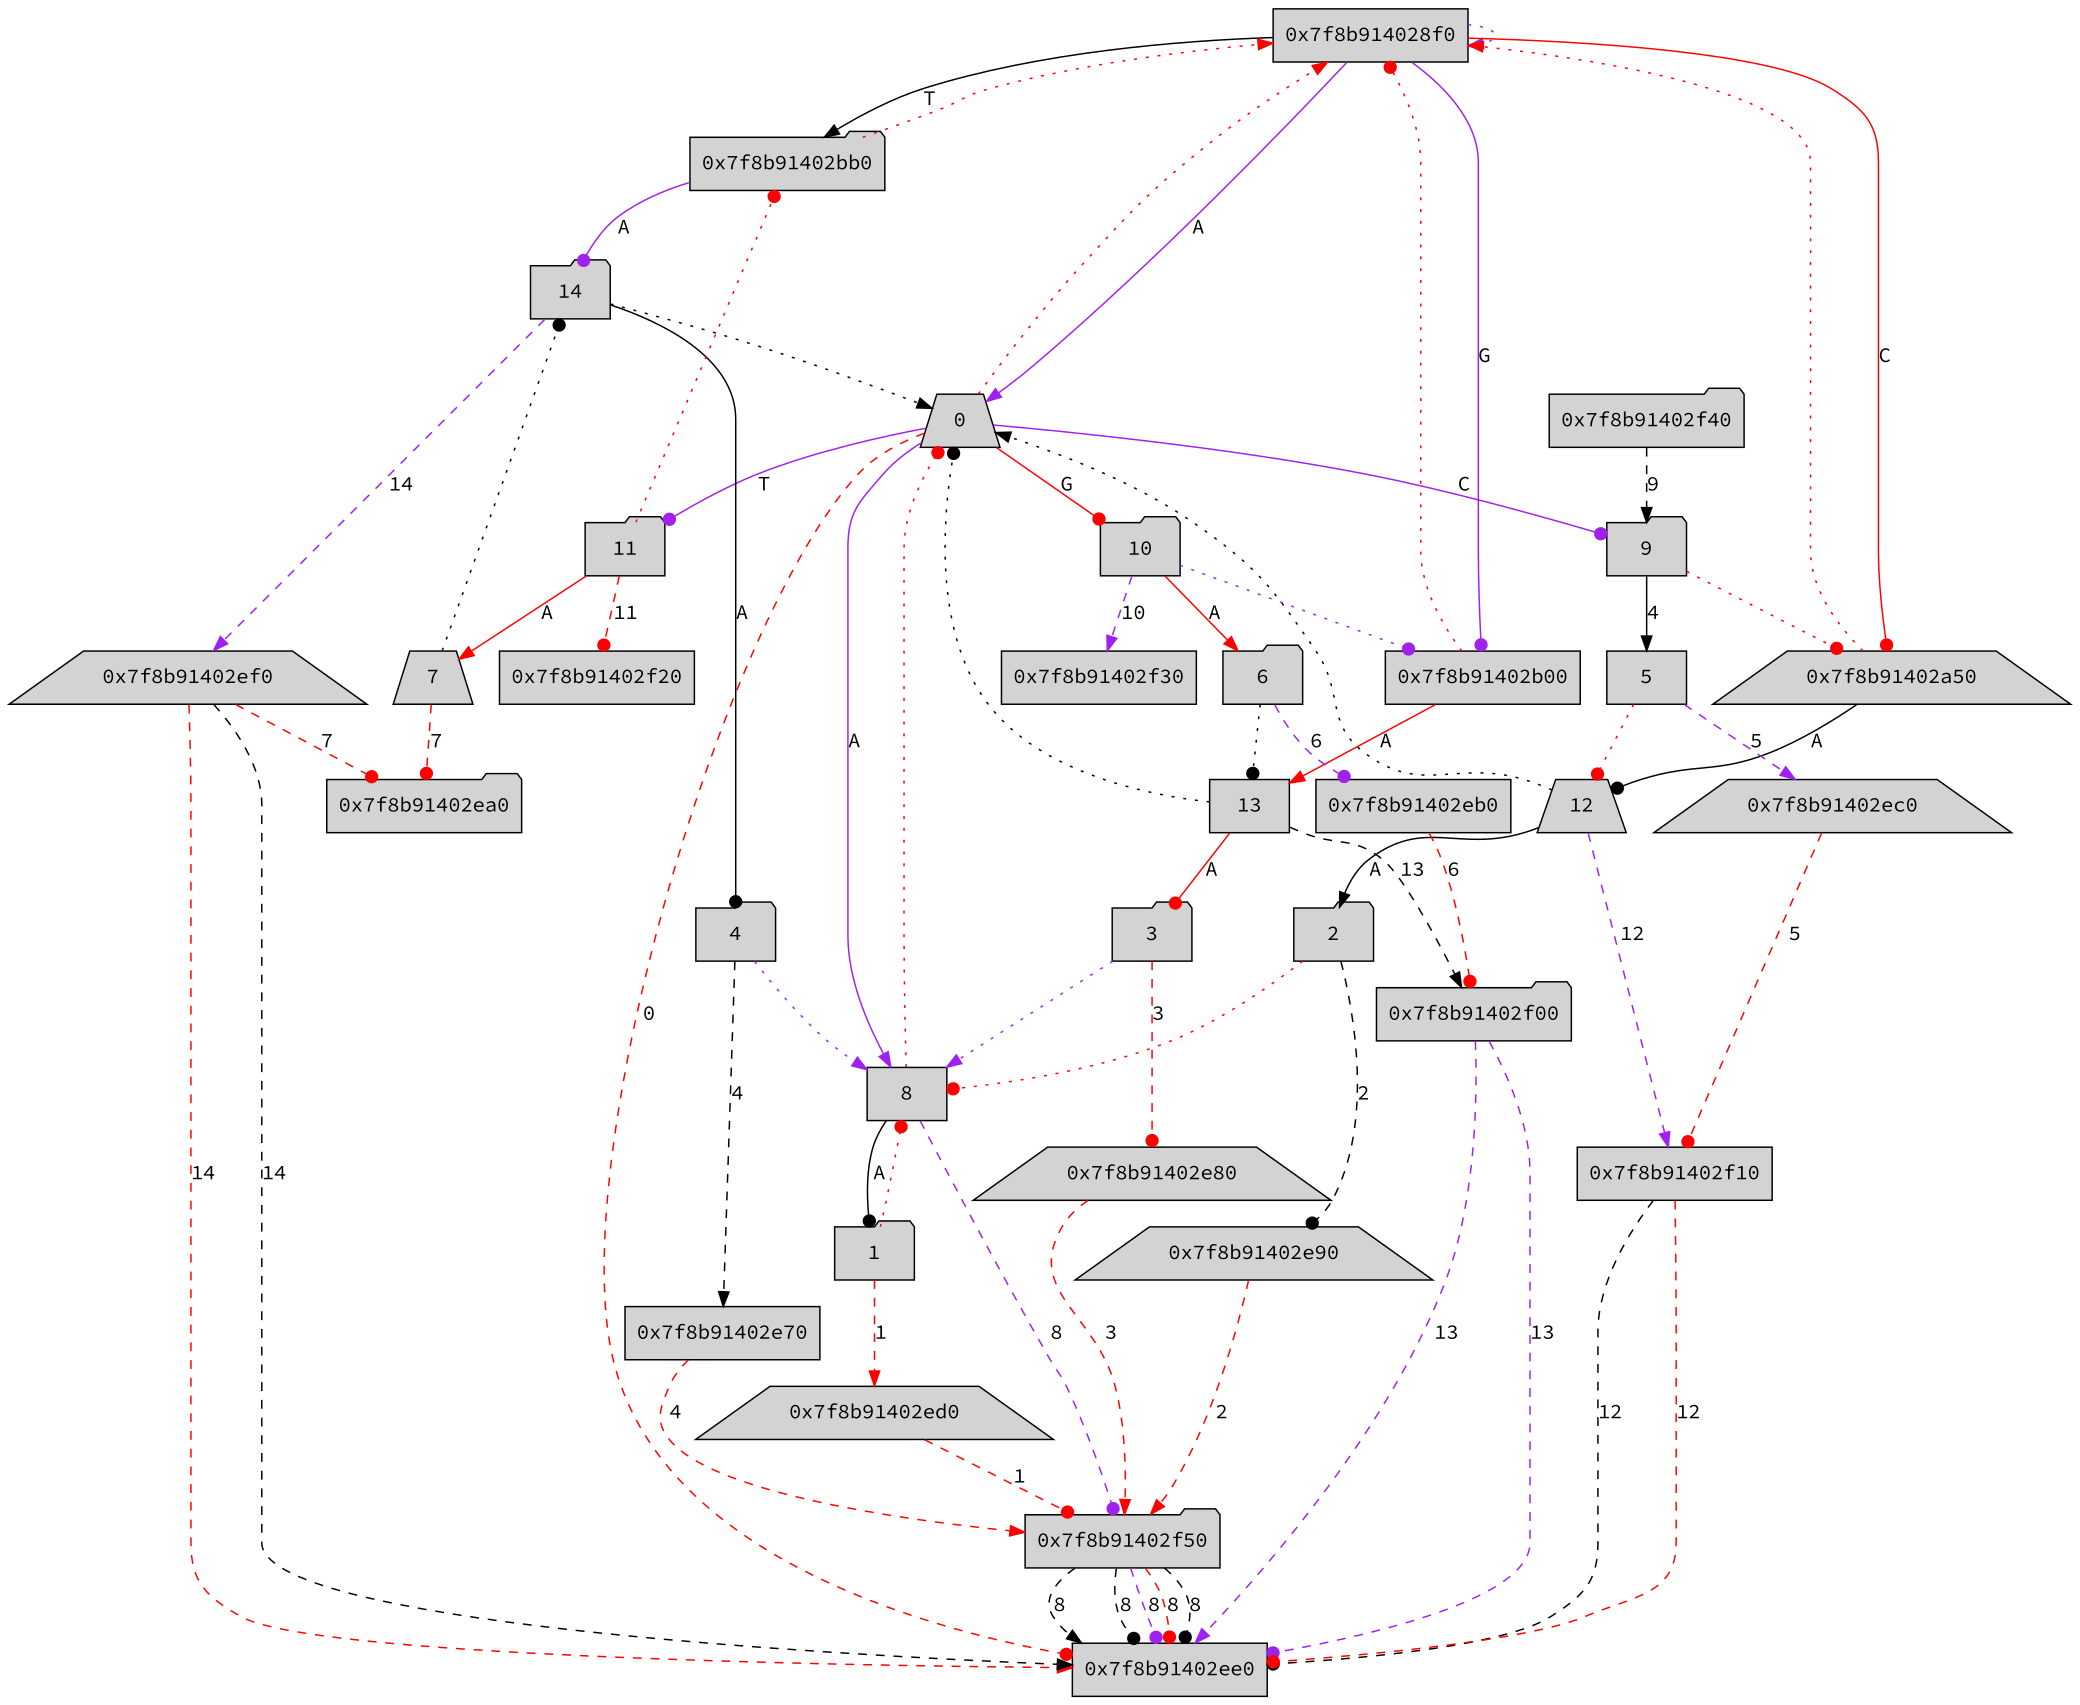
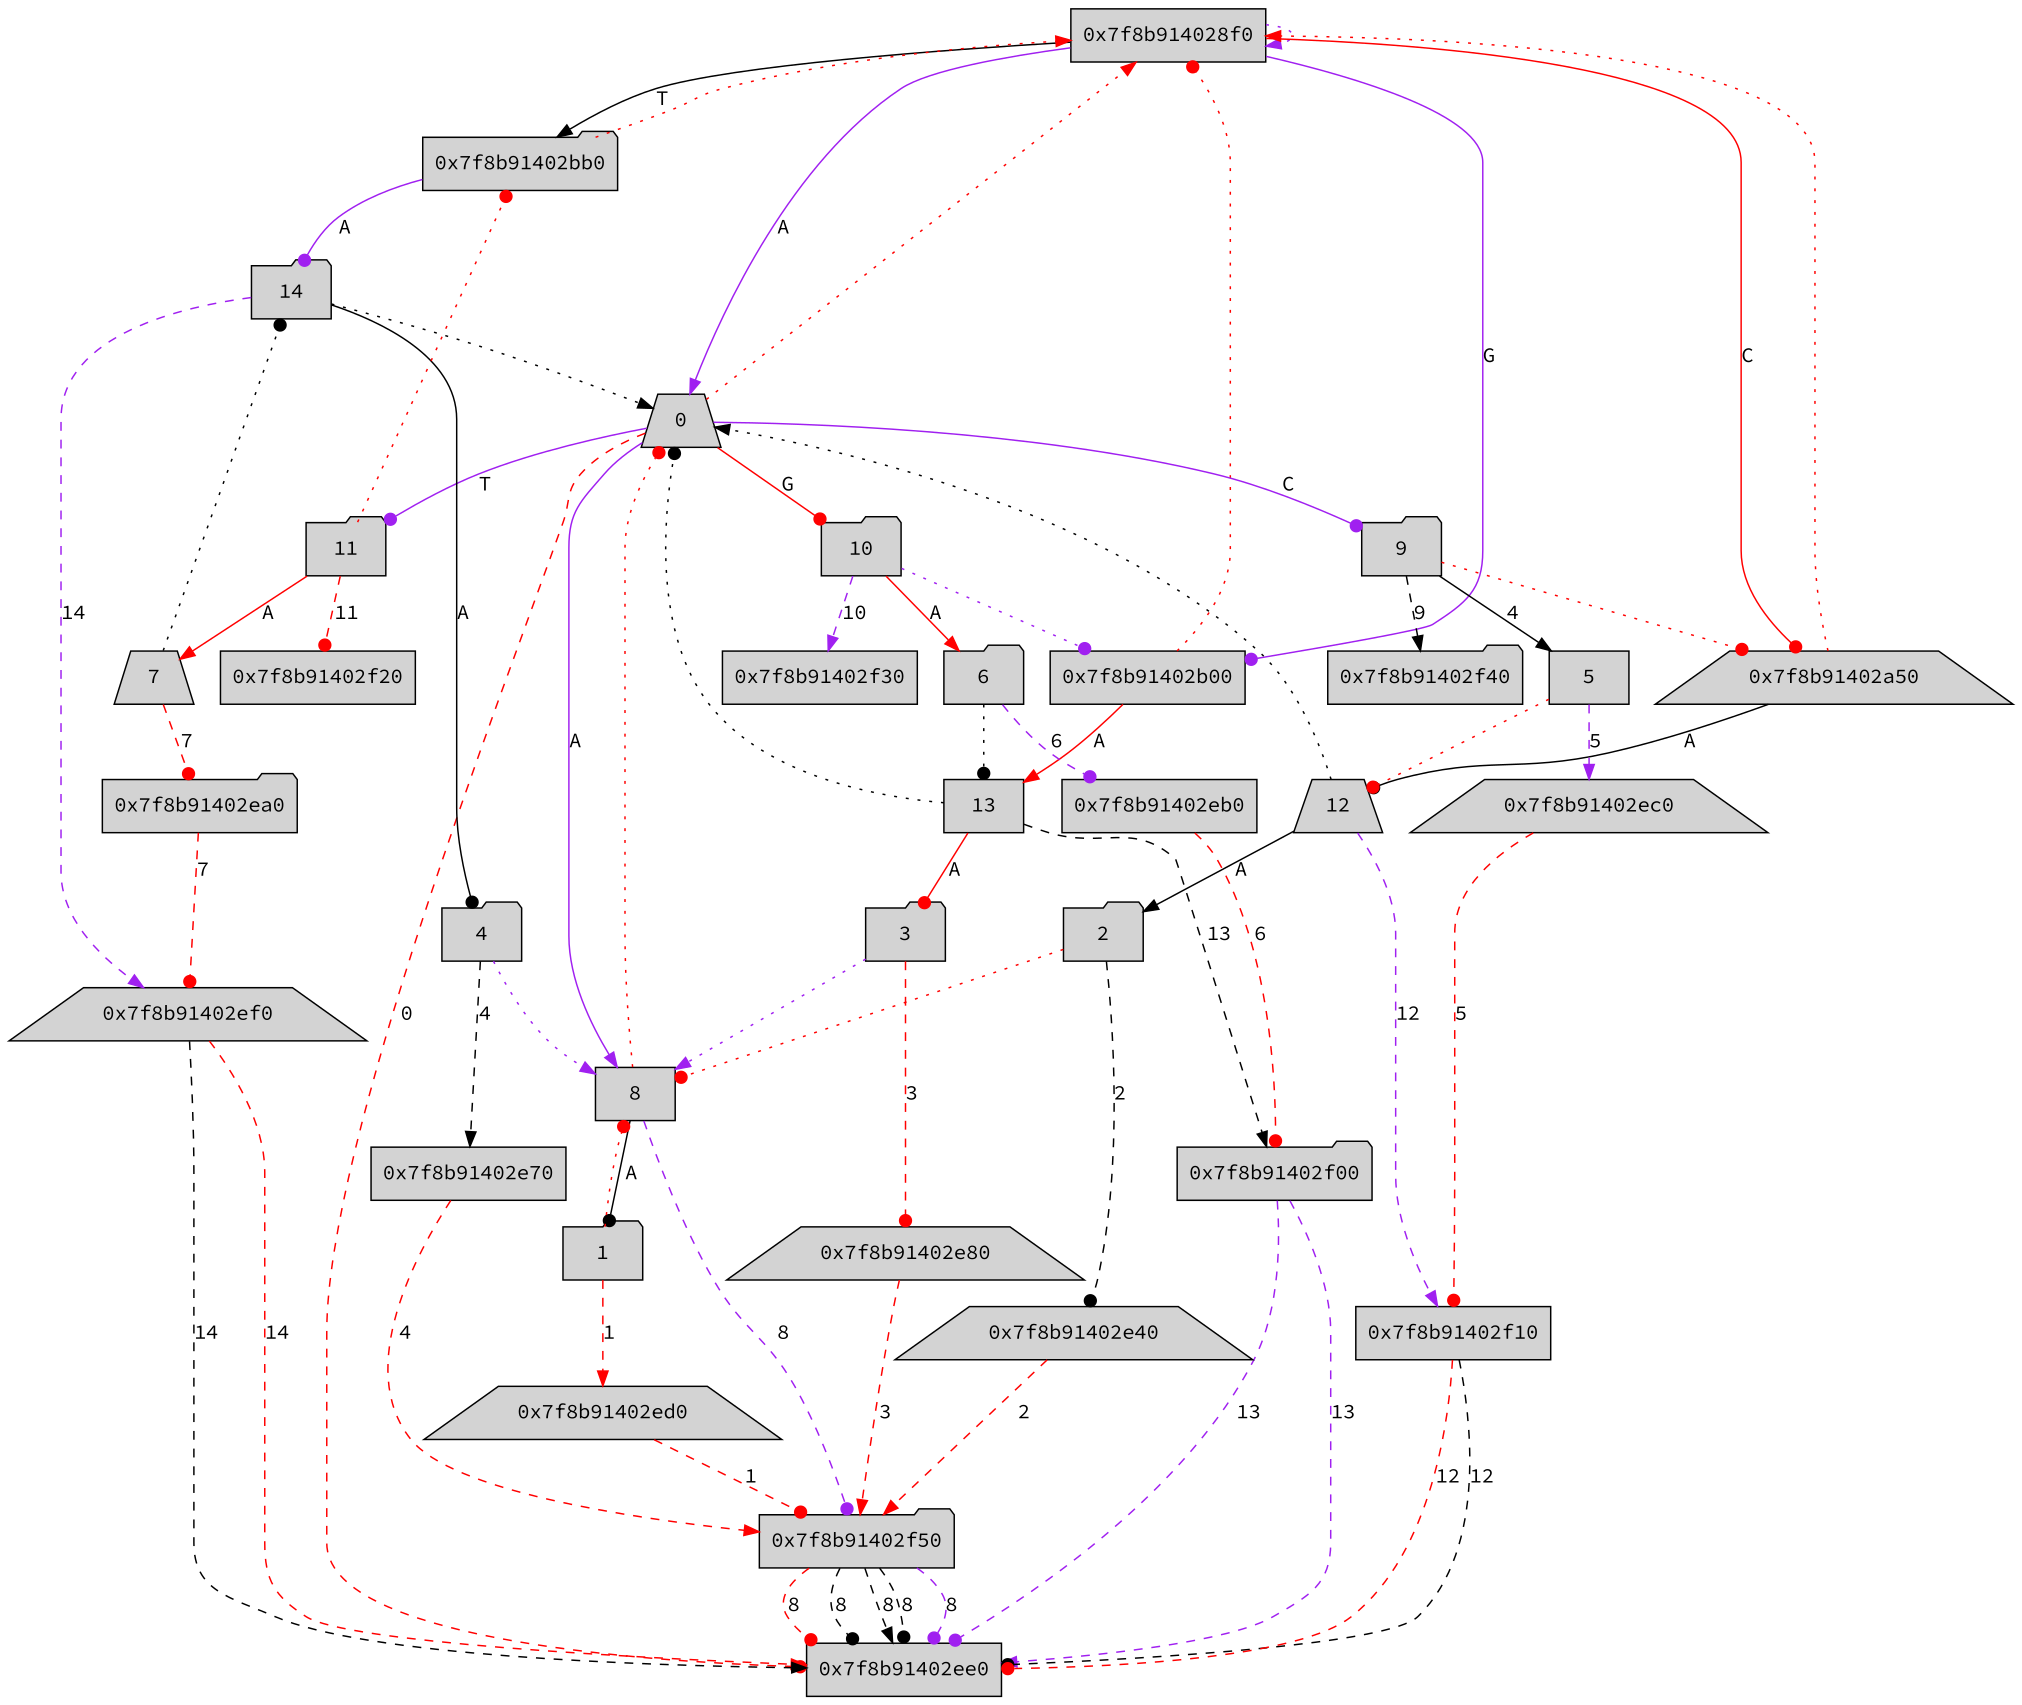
(1647, 478) -> (1412, 606)
(301, 739) -> (194, 904)
(1254, 1253) -> (1074, 1333)
